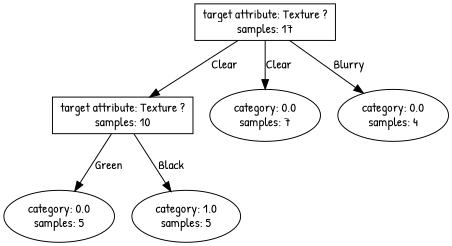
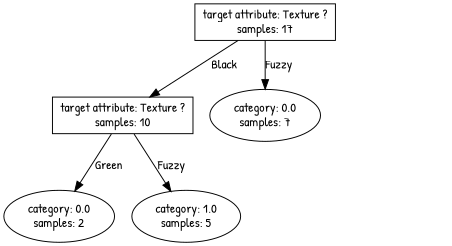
(225, 65) -> (225, 65)
(279, 65) -> (279, 65)
(393, 115) -> none
(172, 166) -> (172, 166)
(59, 216) -> (59, 216)
